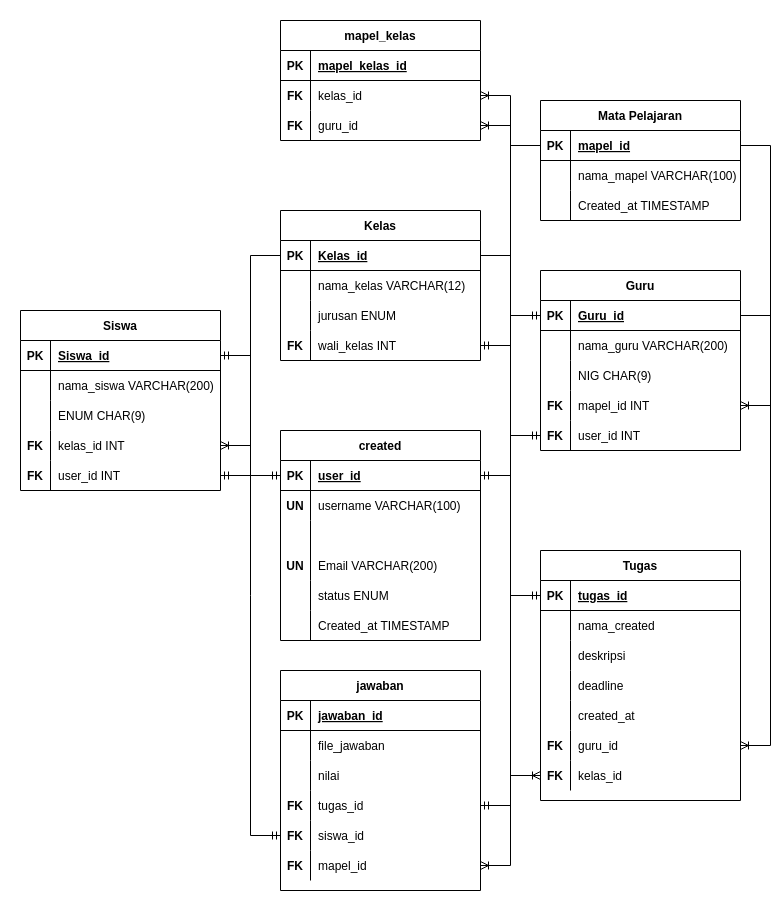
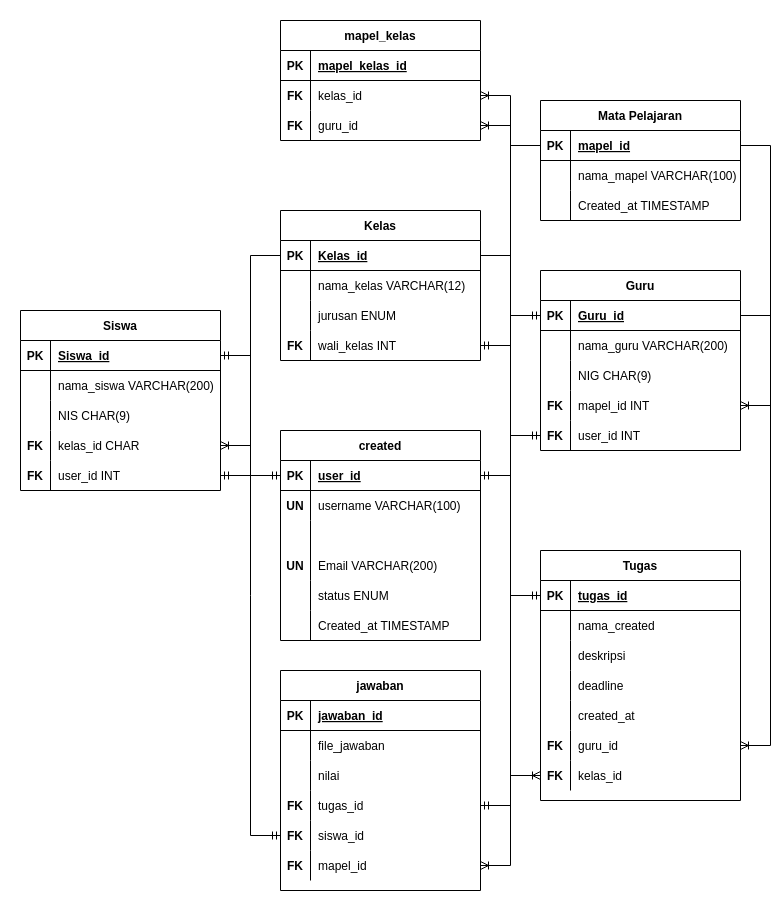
(97, 416) -> (93, 416)
(94, 446) -> (97, 446)
